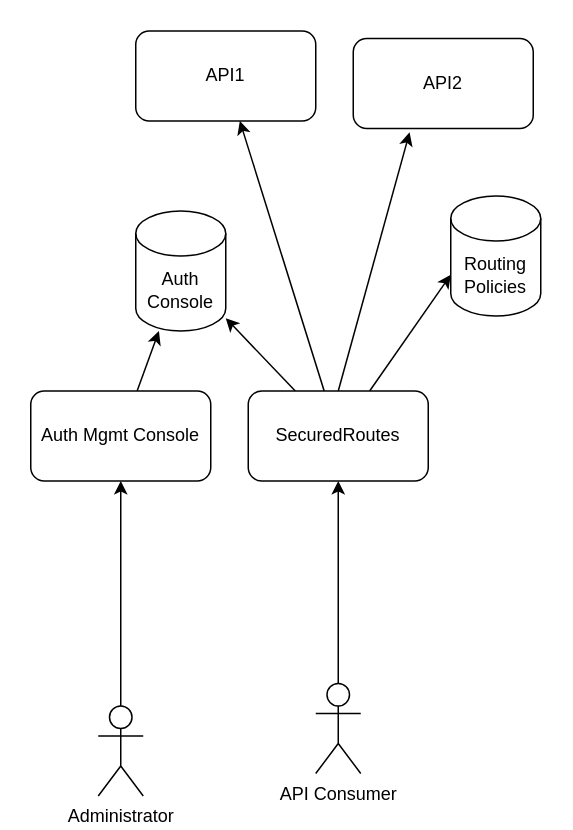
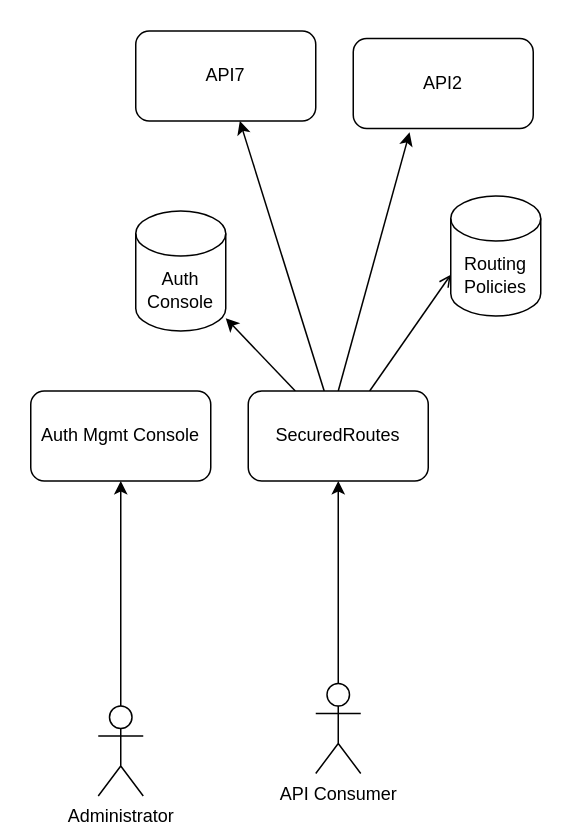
(226, 76) -> (226, 76)
(444, 284) -> (445, 283)
(146, 365) -> none
